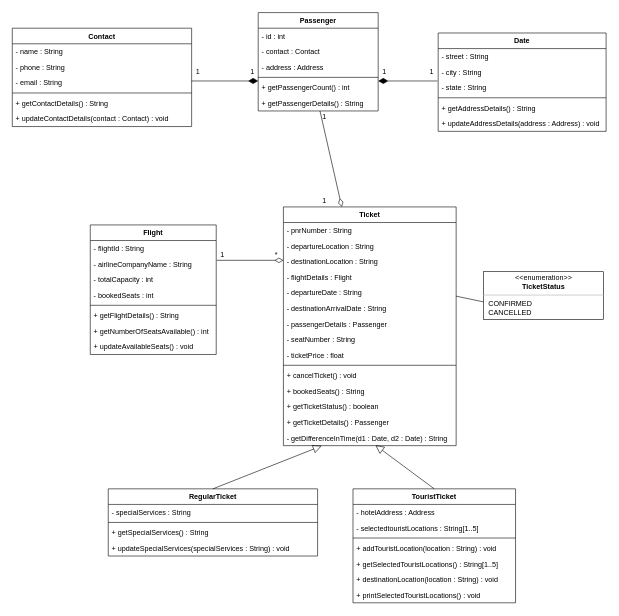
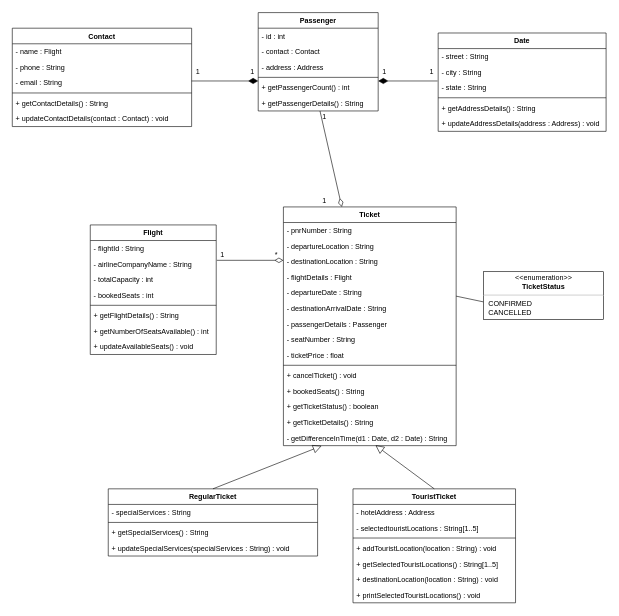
(41, 52) -> (40, 52)
(345, 422) -> (338, 422)
